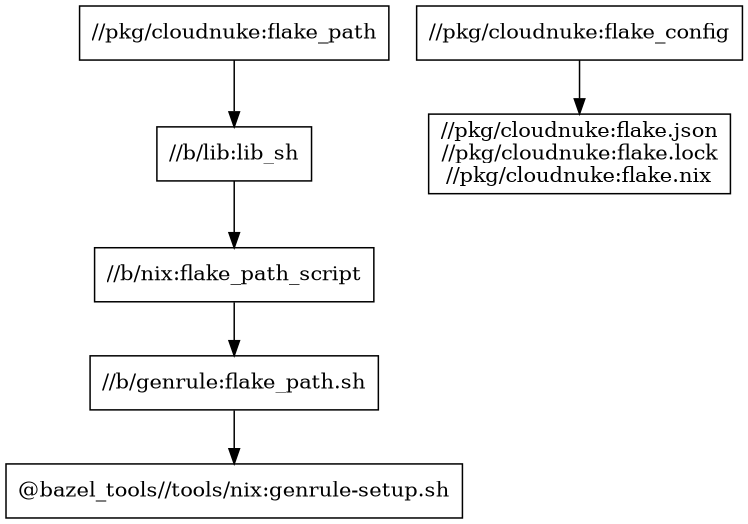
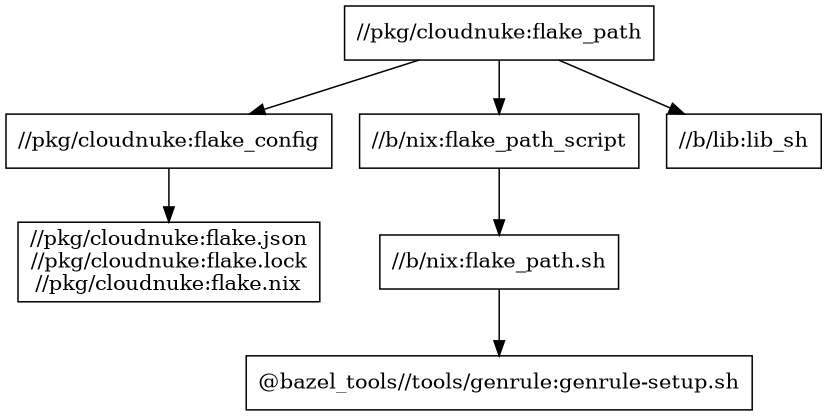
none -> (342, 85)
(234, 207) -> (499, 80)
(234, 383) -> (499, 262)
(234, 491) -> (499, 383)
